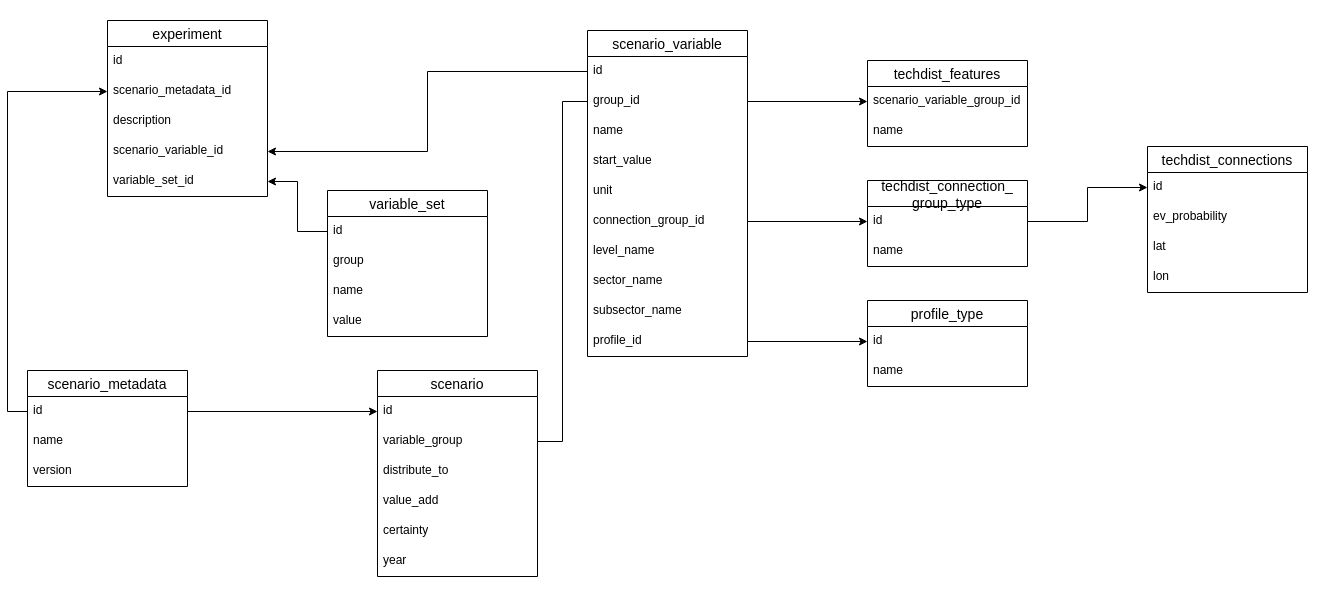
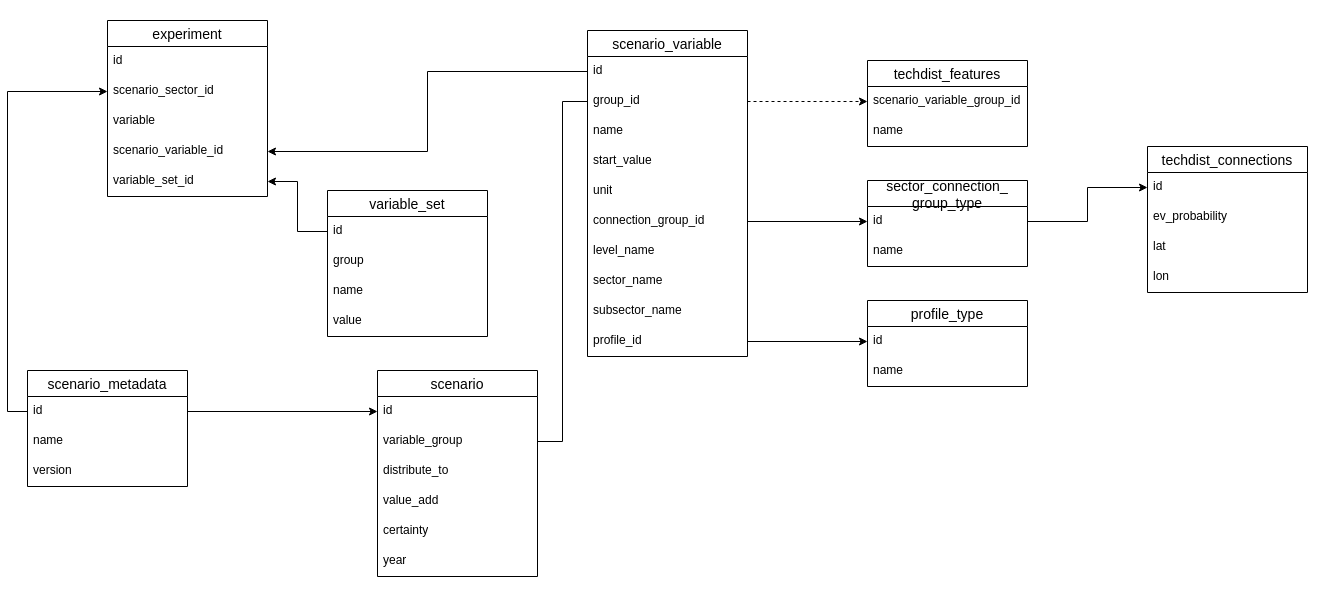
(178, 91) -> (171, 91)
(805, 102) -> (805, 102)
(147, 121) -> (137, 121)
(947, 186) -> (947, 186)
